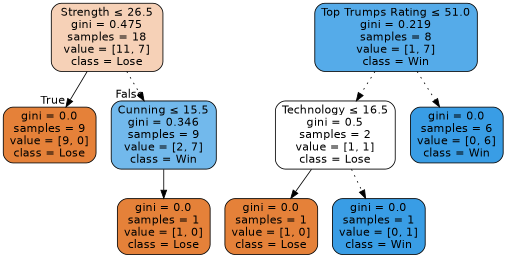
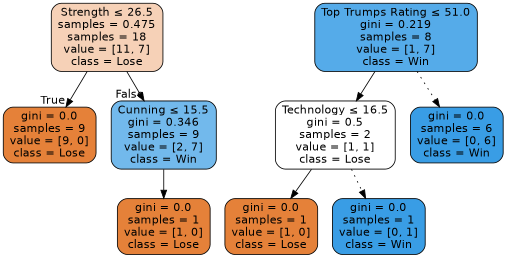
(107, 25) -> (107, 25)
(133, 83) -> (133, 83)
(368, 83) -> (368, 83)
